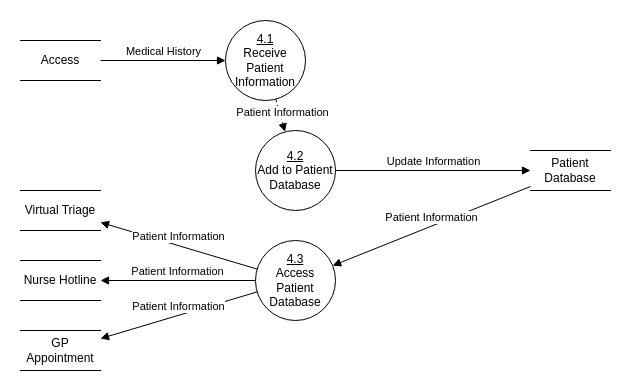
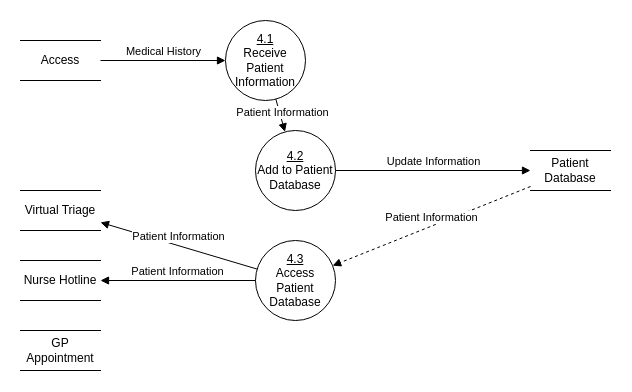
(277, 103) -> (277, 103)
(390, 243) -> (390, 243)
(183, 314) -> none
